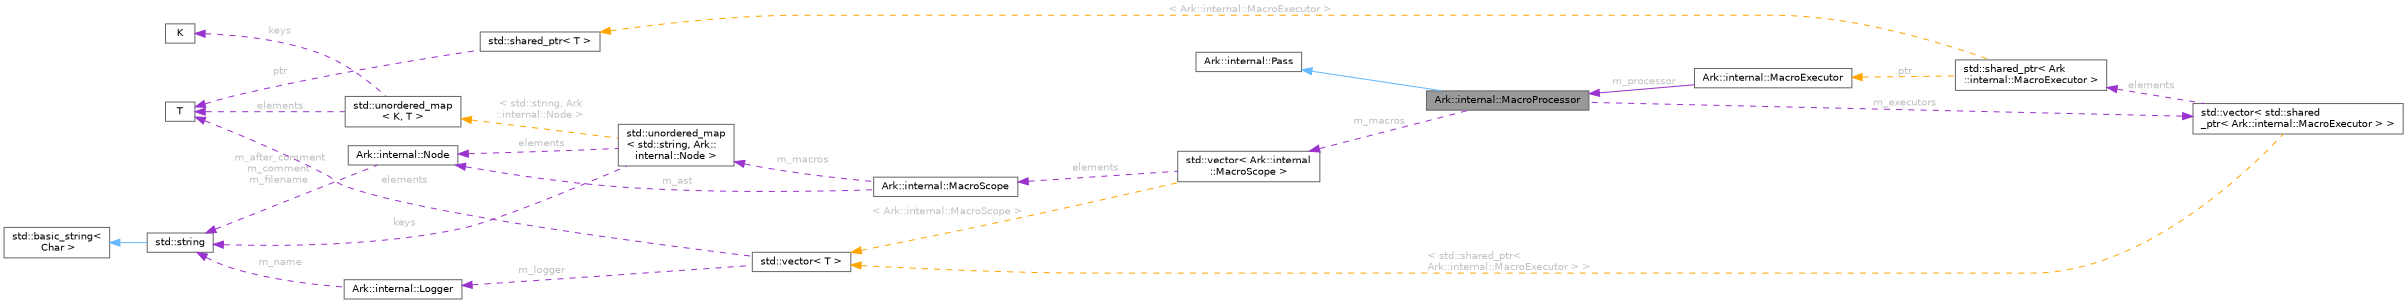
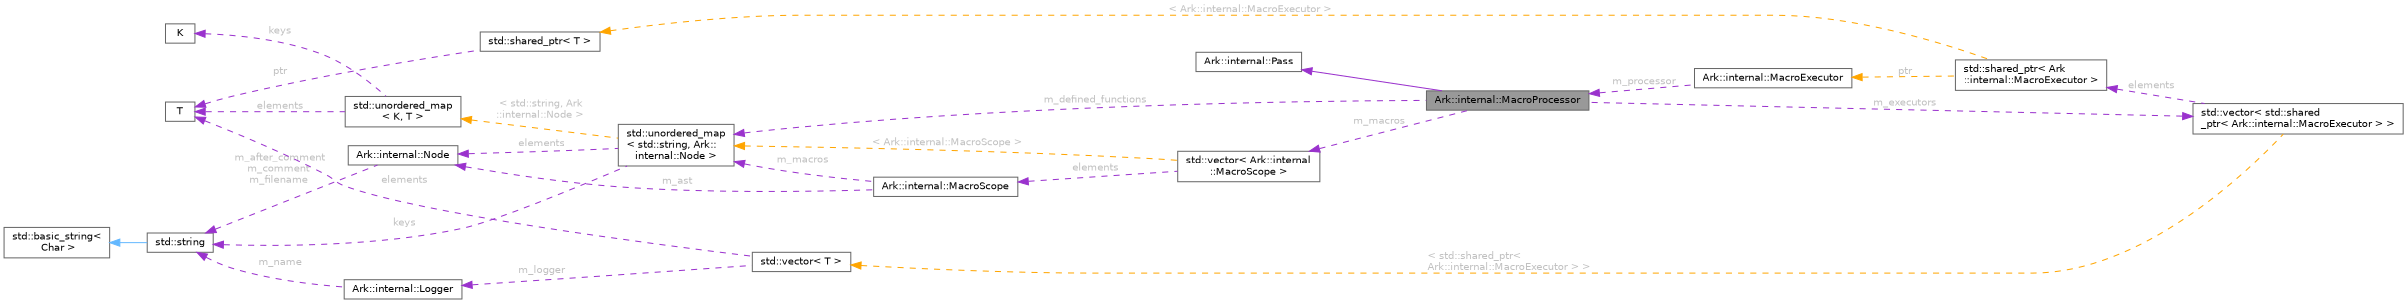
(1377, 81) -> (1377, 81)
(1647, 89) -> (1647, 89)
none -> (1085, 108)
(1022, 217) -> (961, 151)
